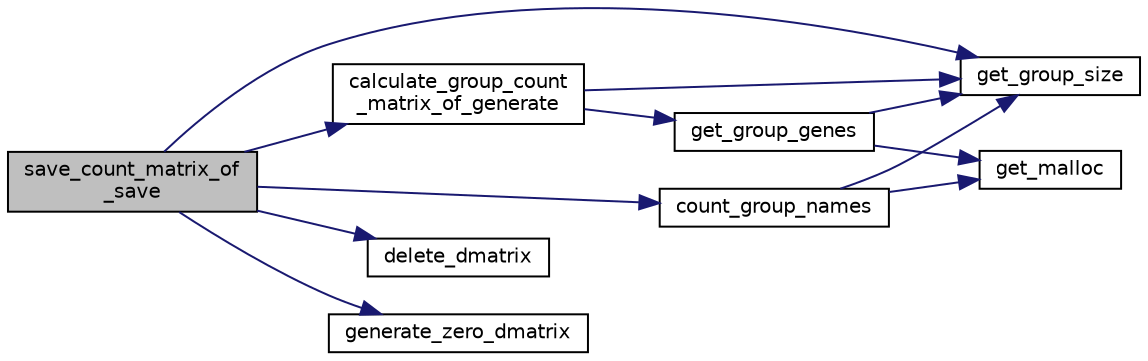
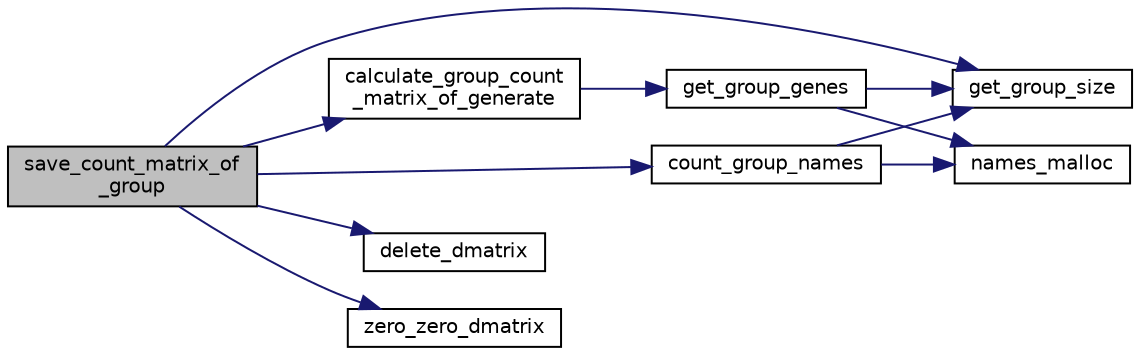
(762, 85) -> none
(1050, 170) -> (1042, 165)
(133, 182) -> (133, 176)
(458, 333) -> (454, 328)
